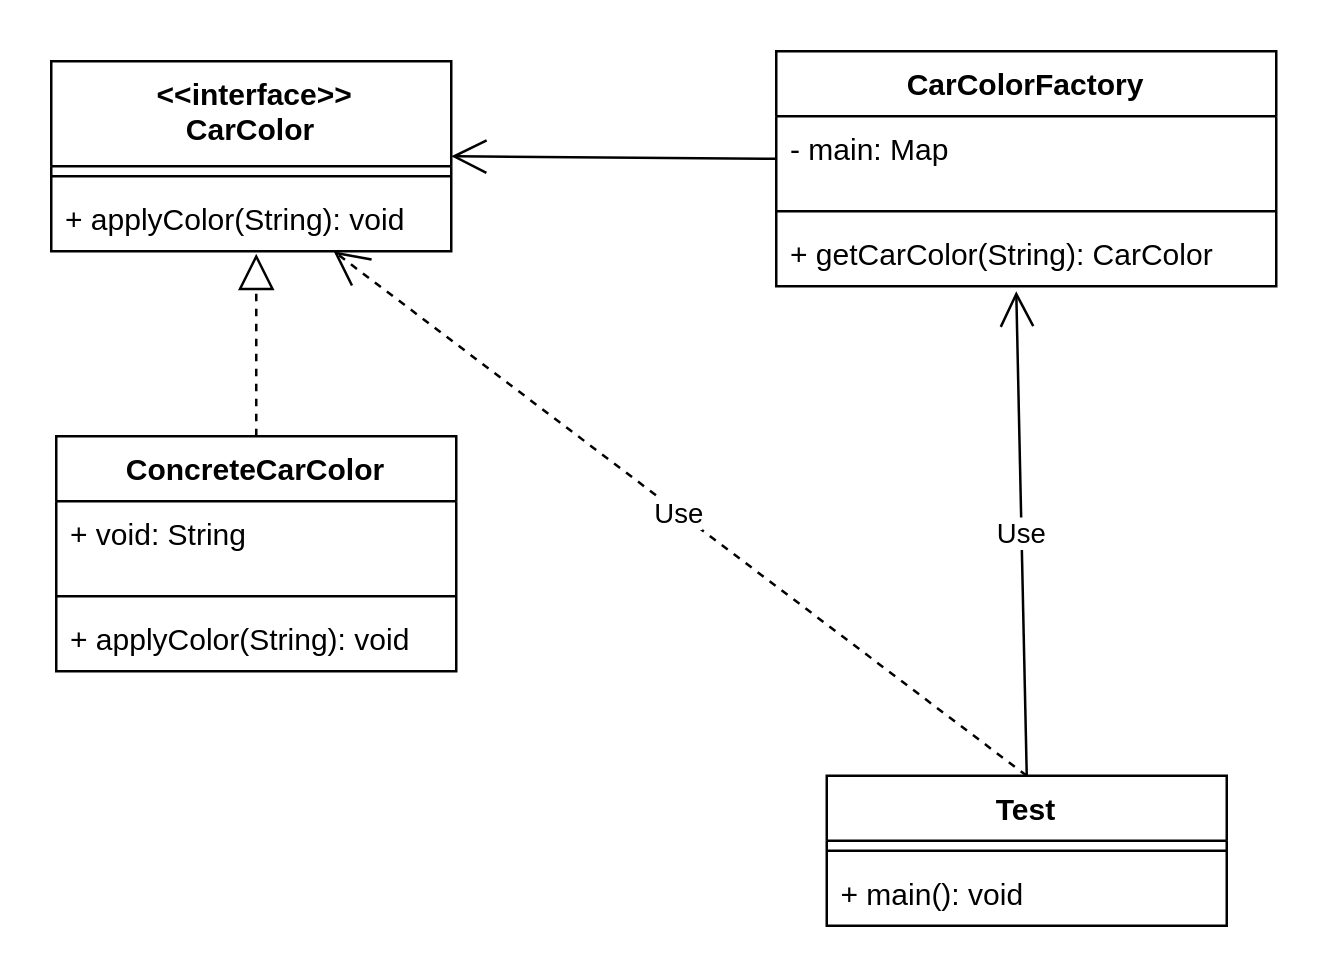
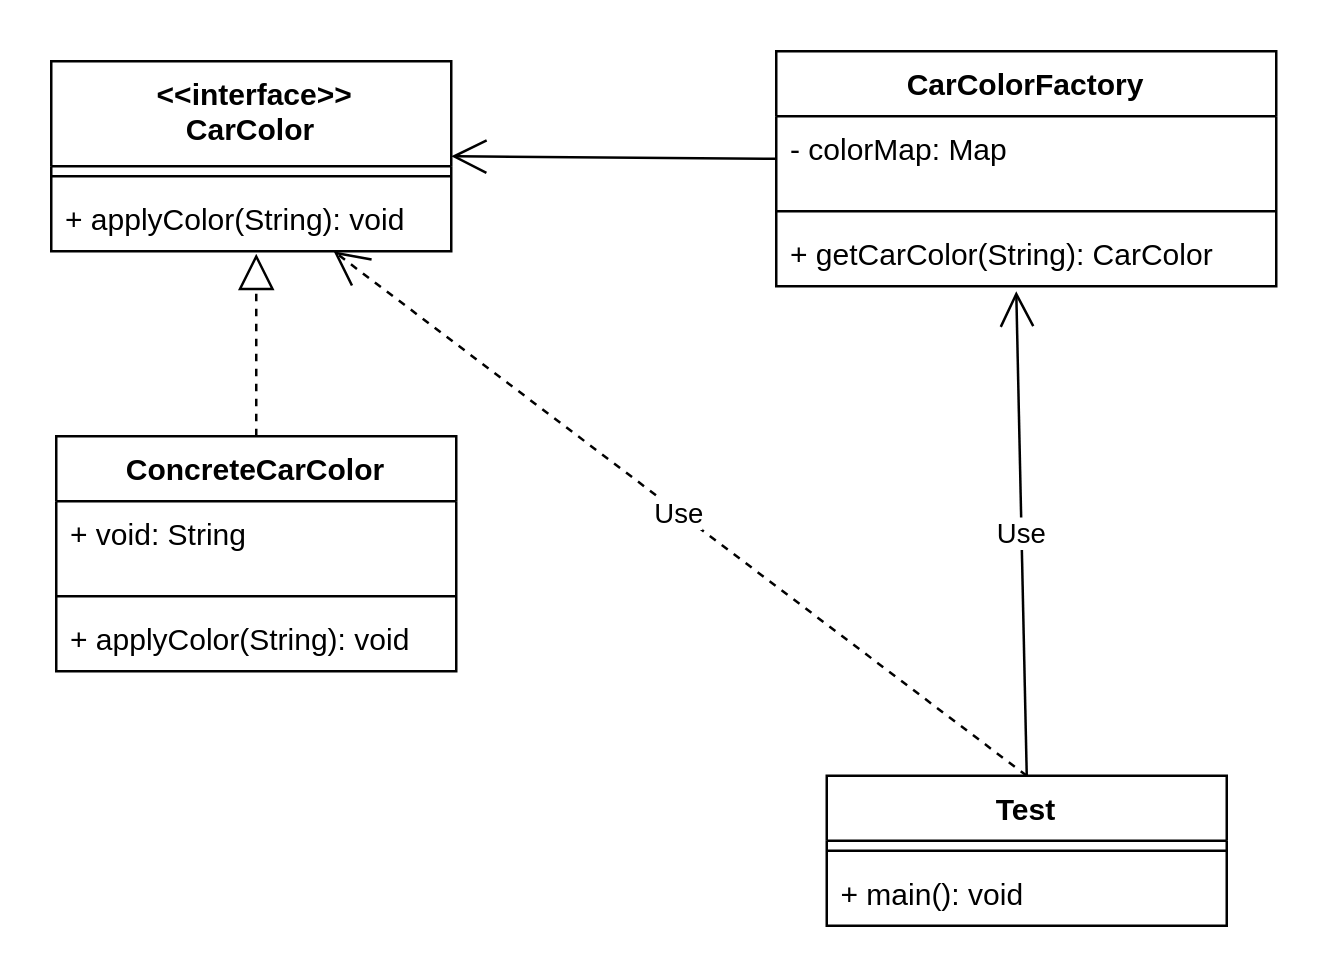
(867, 150) -> (900, 150)
